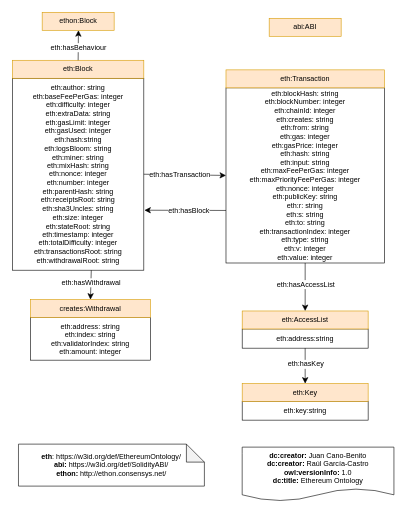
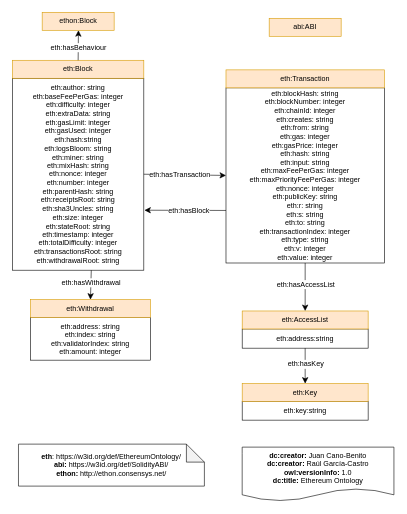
(90, 309) -> (90, 309)
